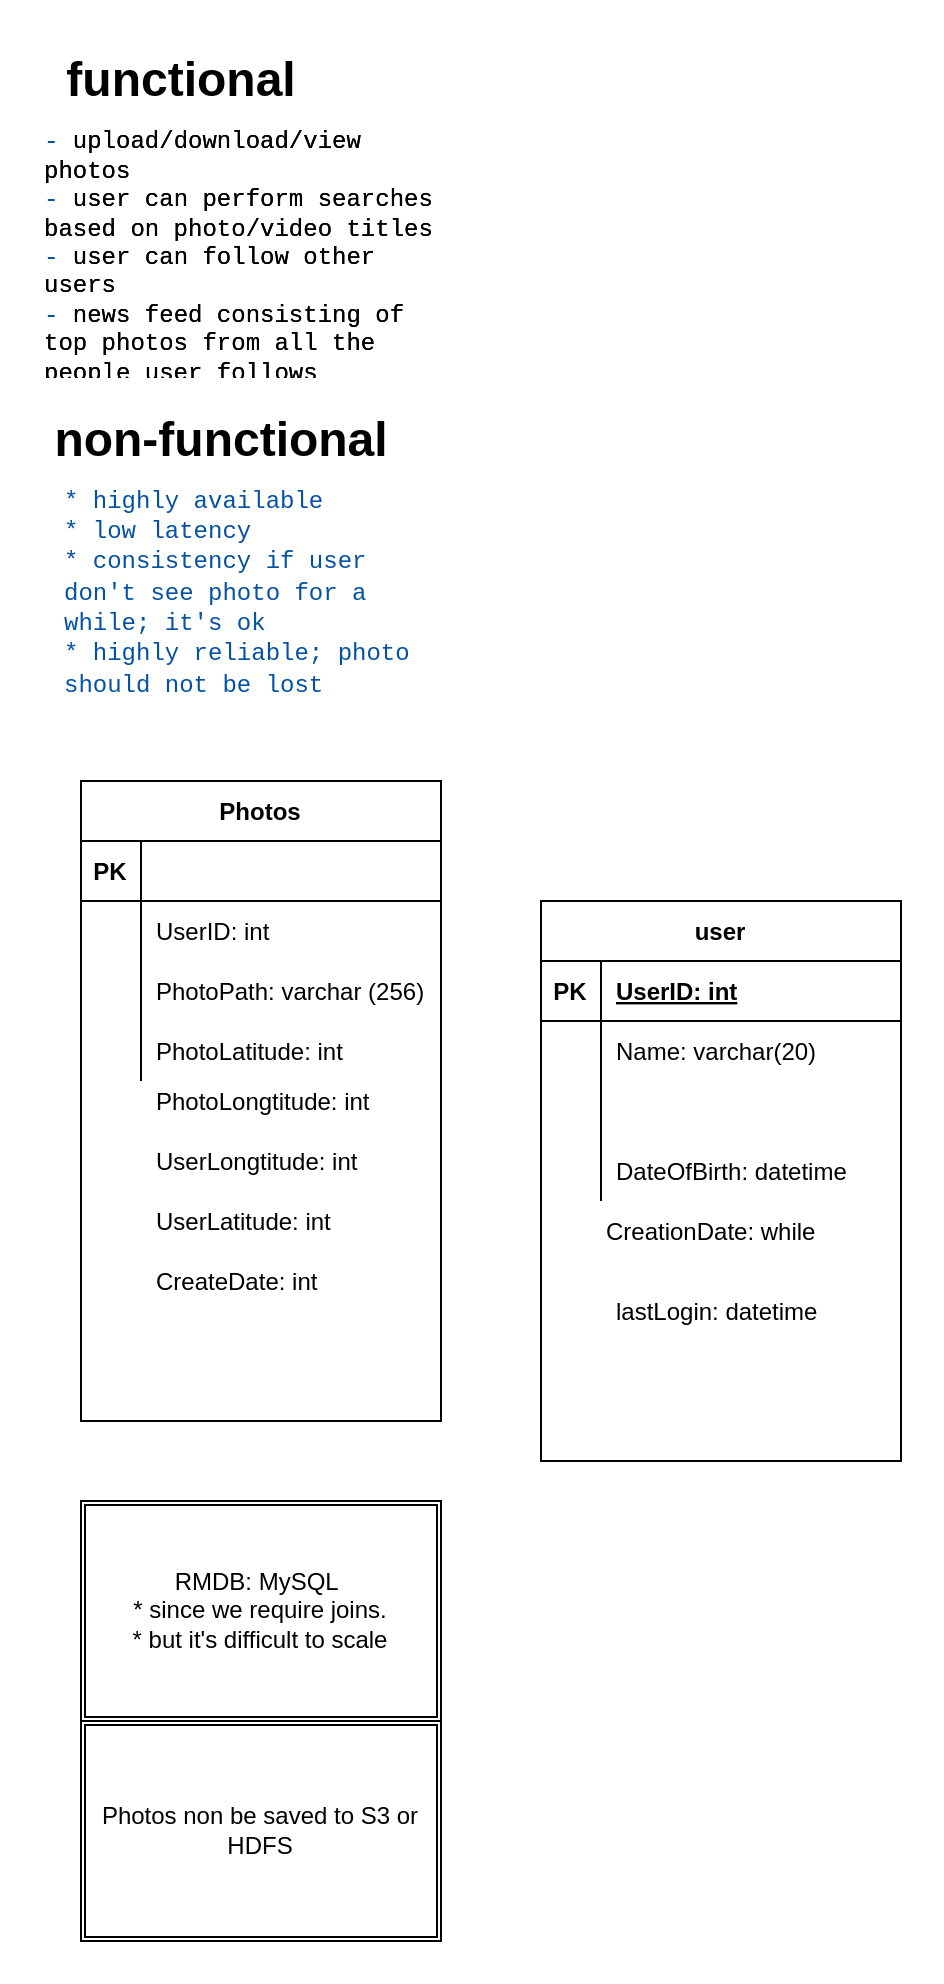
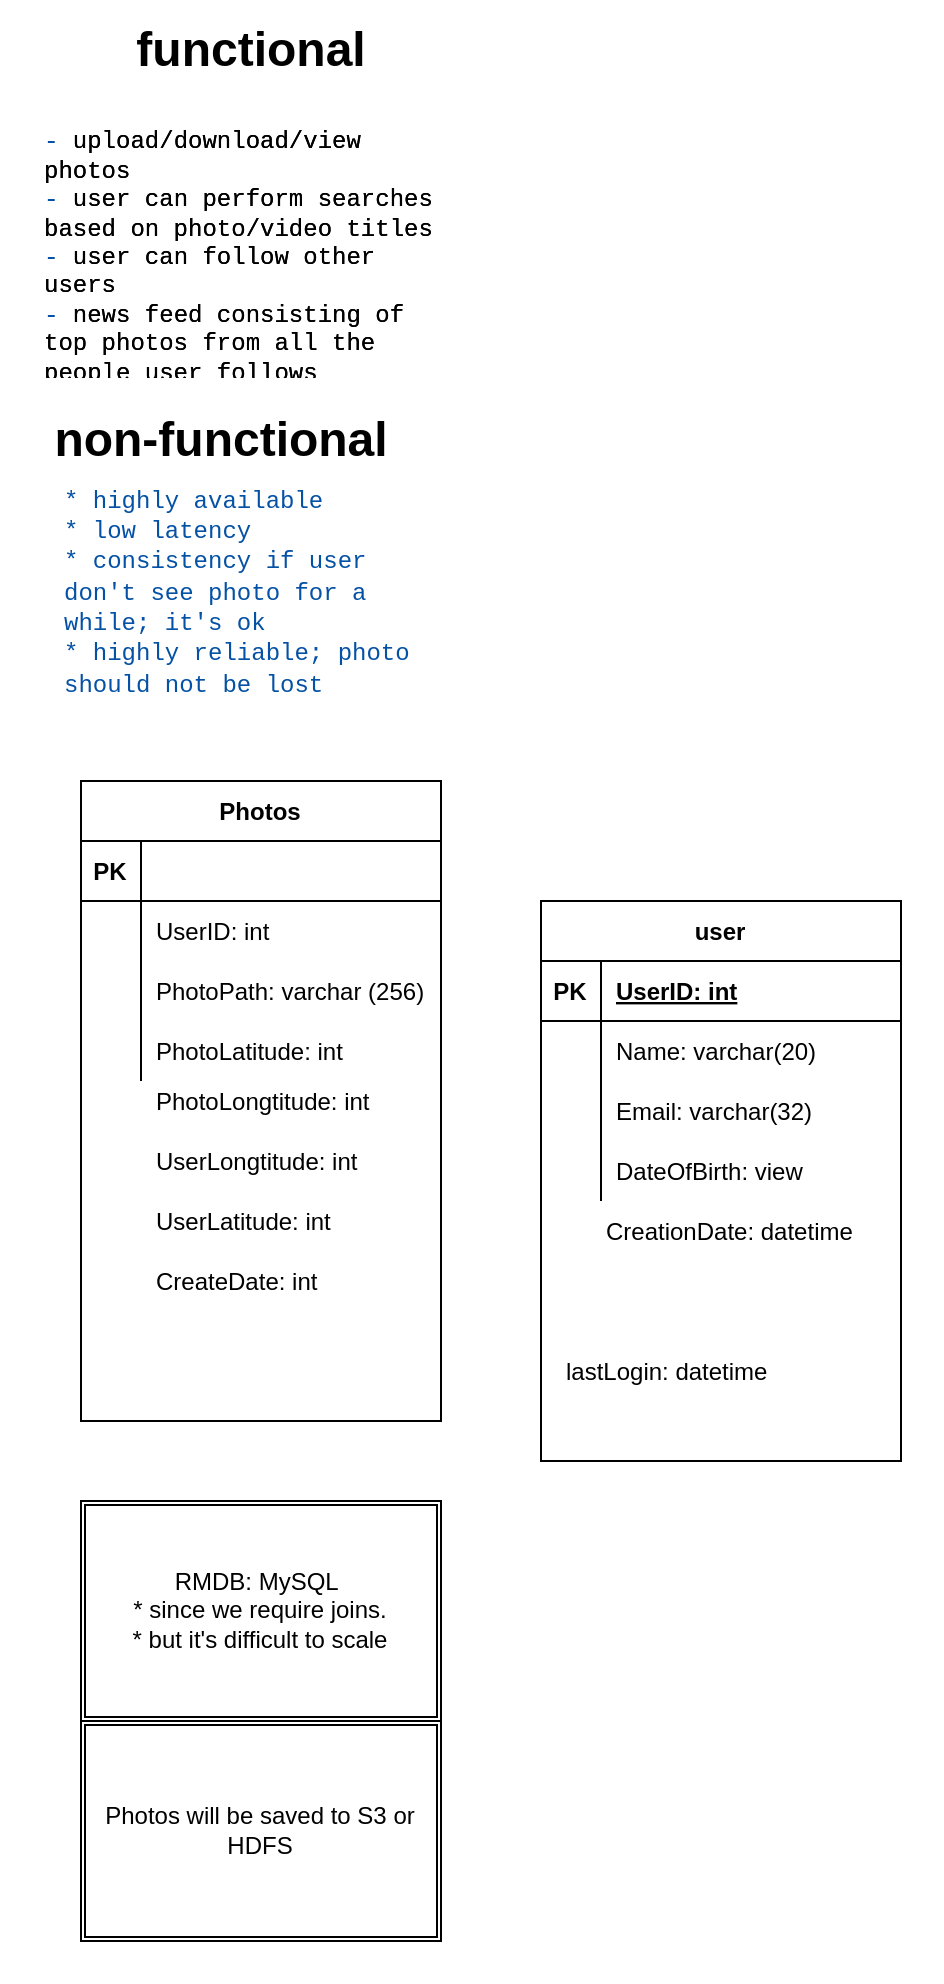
(181, 81) -> (251, 51)
none -> (751, 1111)
(745, 1172) -> (718, 1172)
(718, 1232) -> (741, 1232)
(751, 1311) -> (701, 1371)
(261, 1831) -> (261, 1831)
